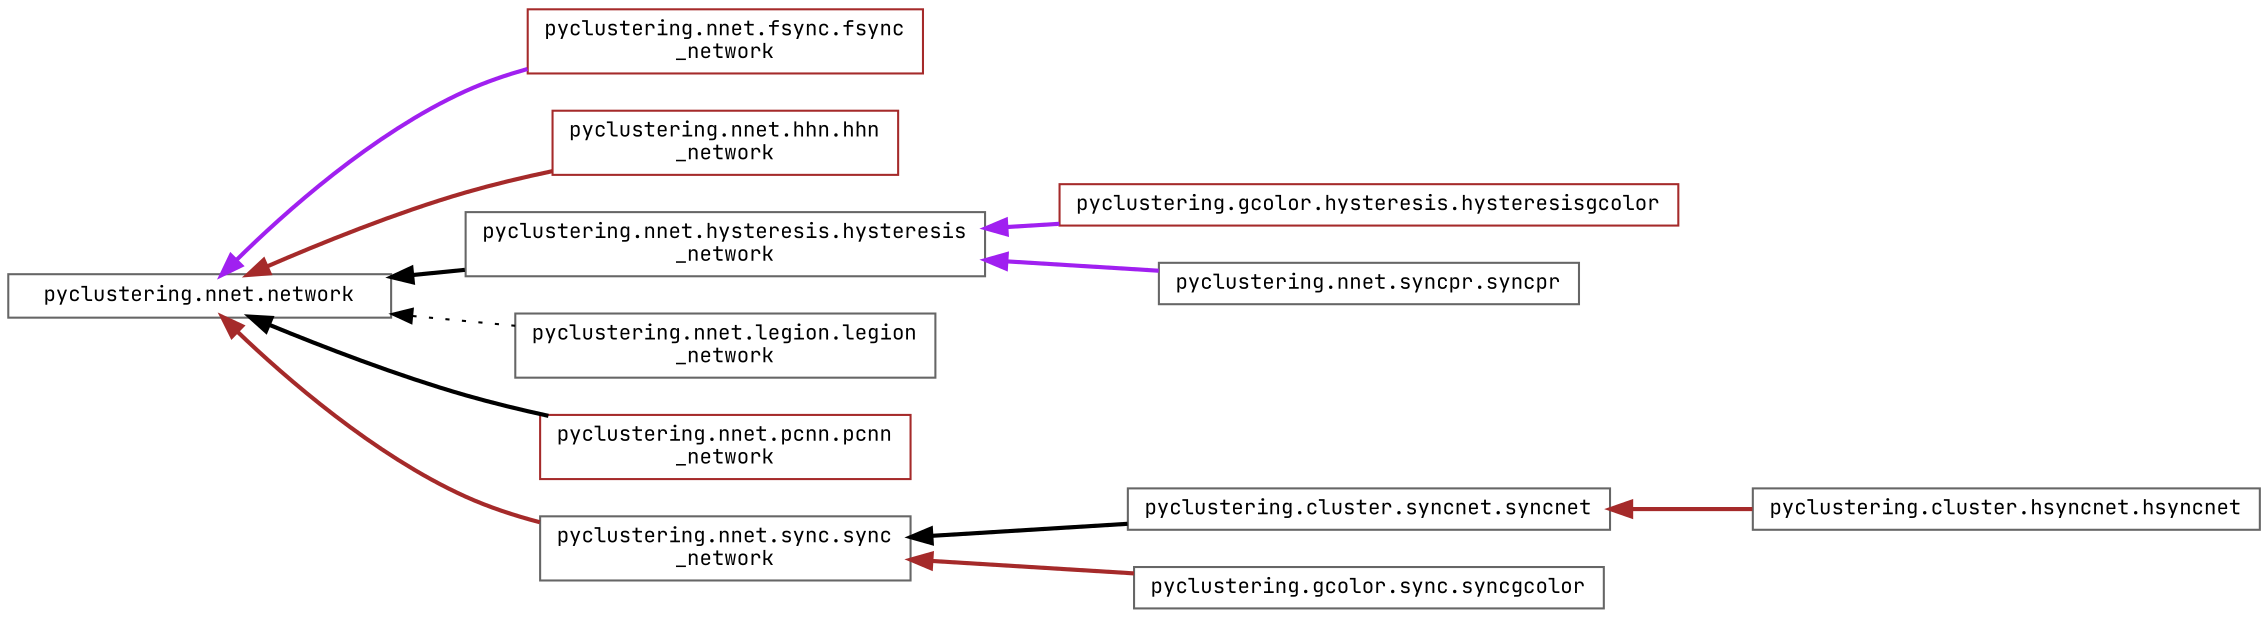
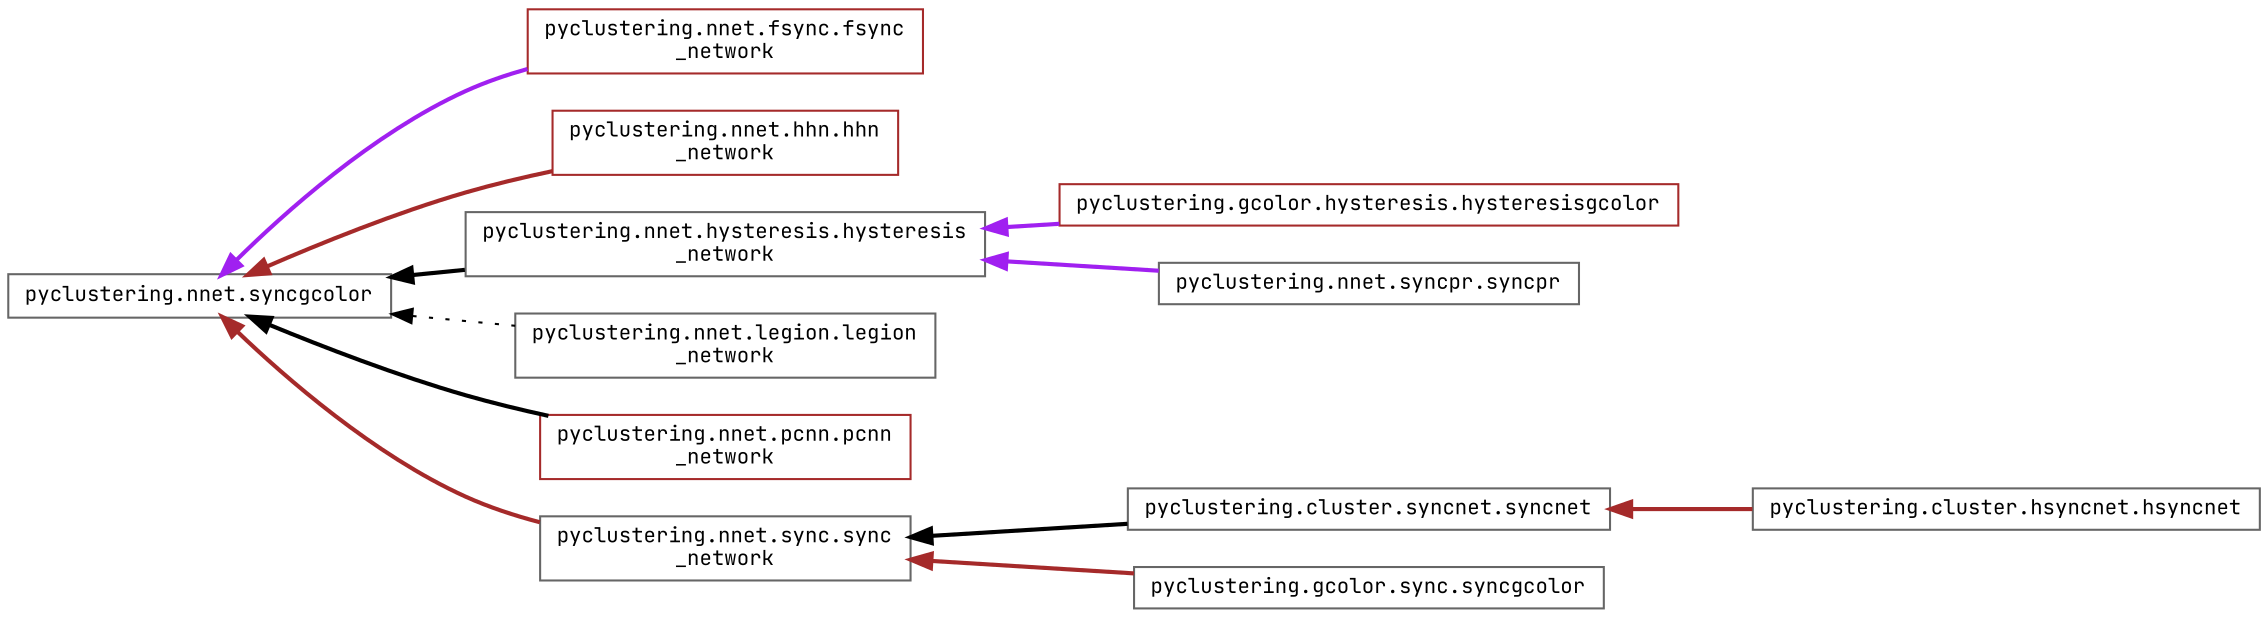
(200, 296) -> (200, 296)
